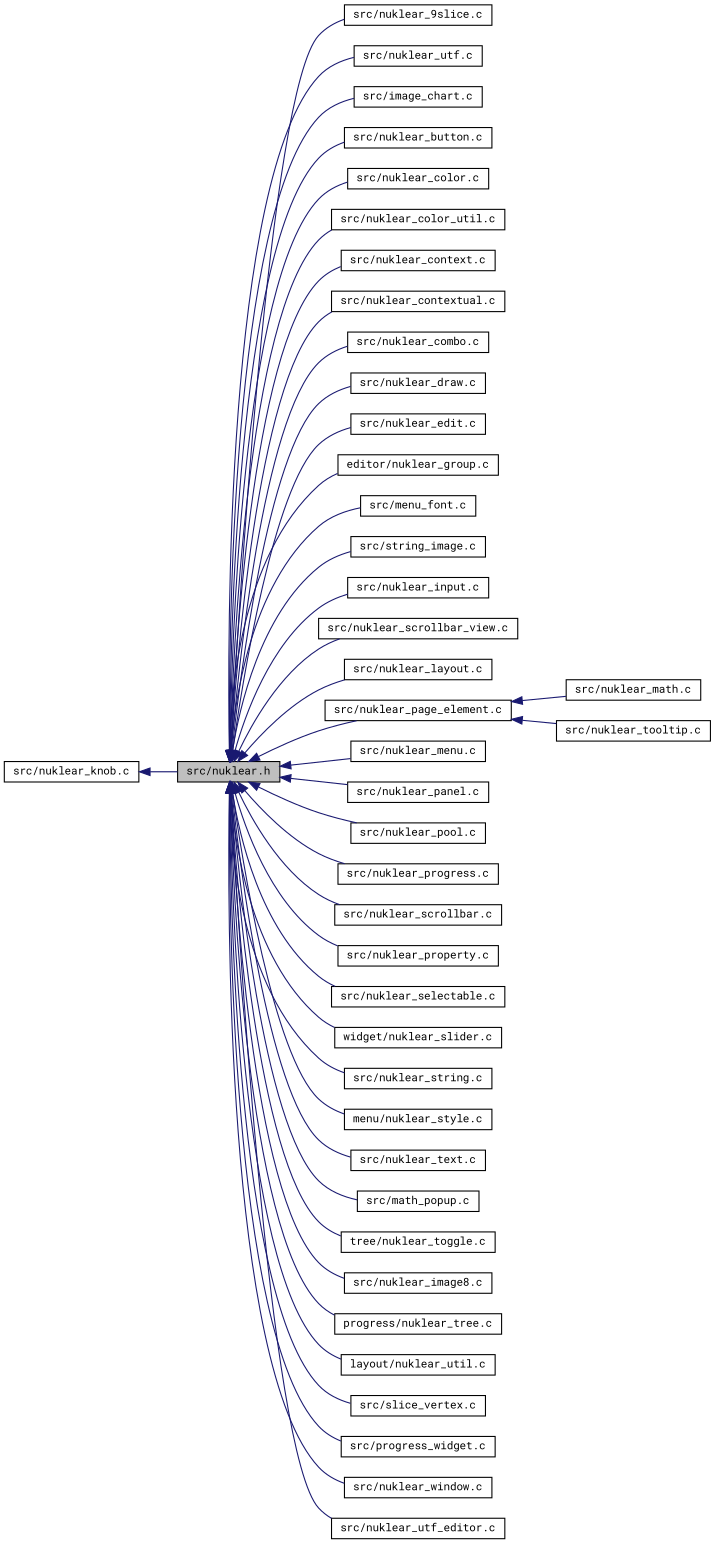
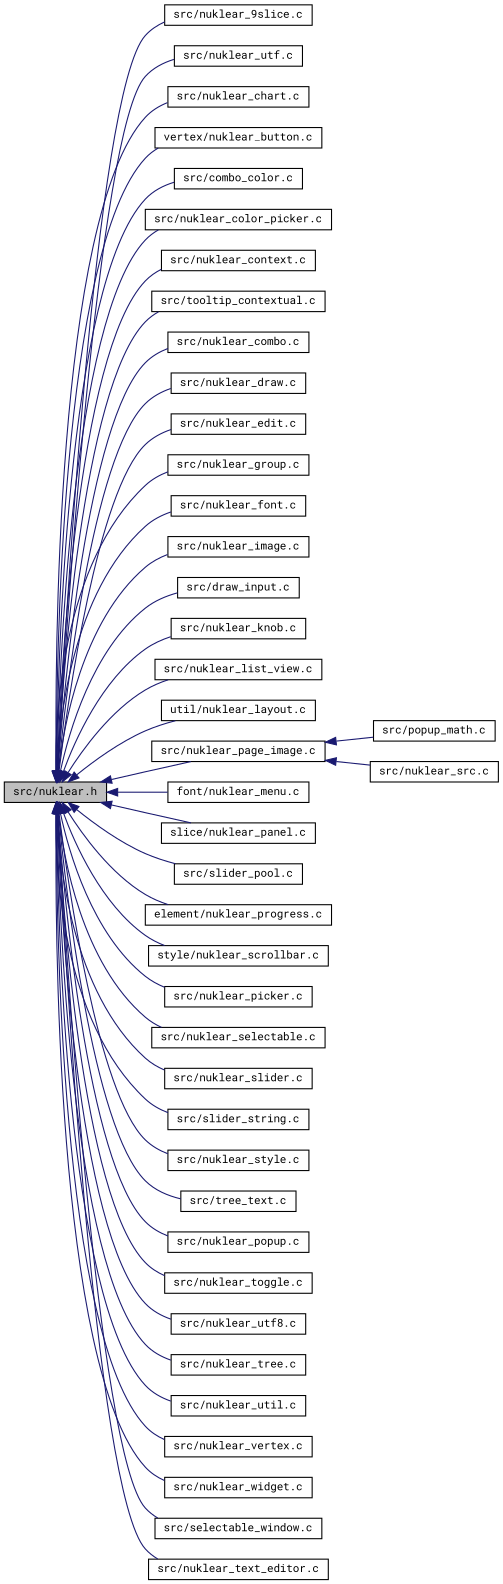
(418, 97) -> (238, 97)
(418, 138) -> (238, 138)
(418, 179) -> (238, 179)
(418, 220) -> (238, 220)
(418, 301) -> (238, 301)
(418, 465) -> (238, 465)
(418, 506) -> (238, 506)
(418, 547) -> (238, 547)
(418, 588) -> (238, 588)
(418, 629) -> (238, 670)
(418, 670) -> (238, 710)
(633, 690) -> (434, 731)
(418, 710) -> (238, 751)
(633, 731) -> (434, 772)
(418, 751) -> (238, 792)
(164, 772) -> (104, 693)
(418, 792) -> (238, 833)
(418, 833) -> (238, 874)
(418, 874) -> (238, 915)
(418, 915) -> (238, 956)
(418, 956) -> (238, 997)
(418, 1038) -> (238, 1079)
(418, 1079) -> (238, 1119)
(418, 1119) -> (238, 1160)
(418, 1160) -> (238, 1201)
(418, 1201) -> (238, 1242)
(418, 1242) -> (238, 1283)
(418, 1283) -> (238, 1324)
(418, 1324) -> (238, 1365)
(418, 1365) -> (238, 1406)
(418, 1406) -> (238, 1447)
(418, 1447) -> (238, 1488)
(418, 1488) -> (238, 1528)
(418, 1528) -> (238, 1569)
